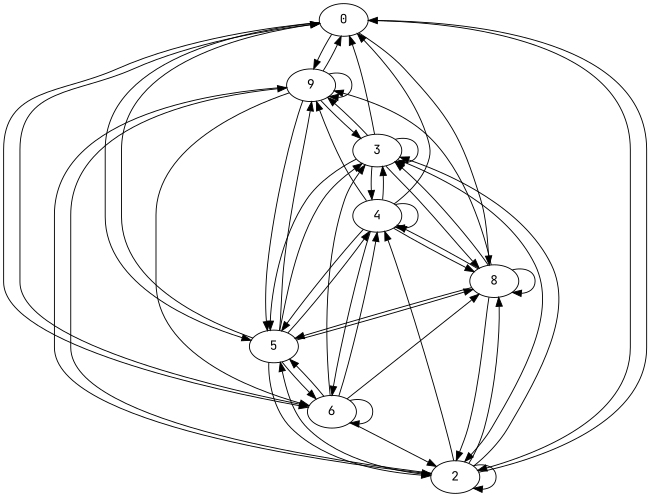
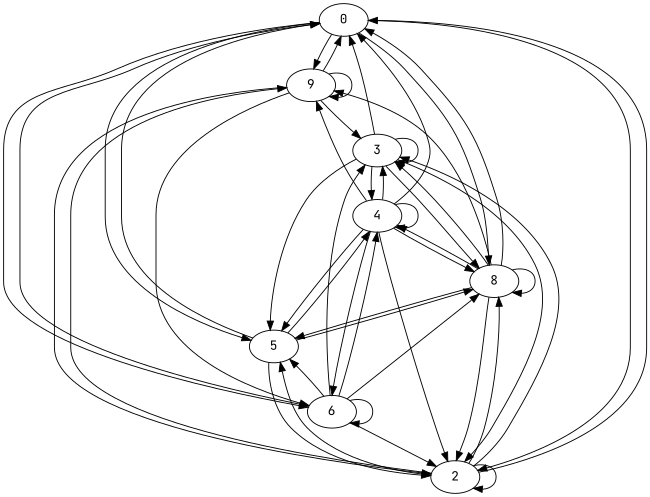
(352, 119) -> none
none -> (470, 131)
(276, 210) -> none
(291, 215) -> none
(302, 242) -> none
(423, 350) -> (408, 338)
(295, 377) -> none
